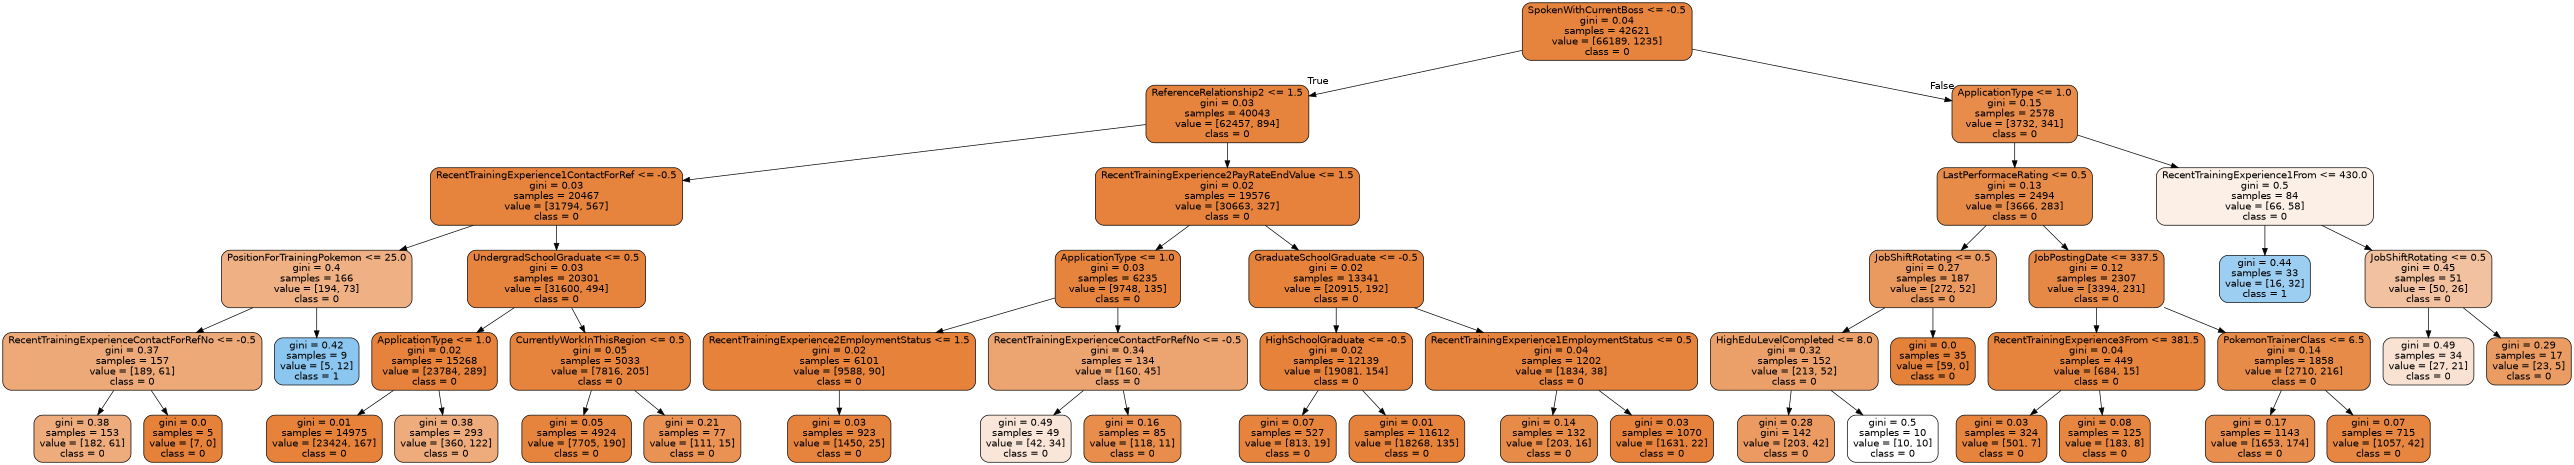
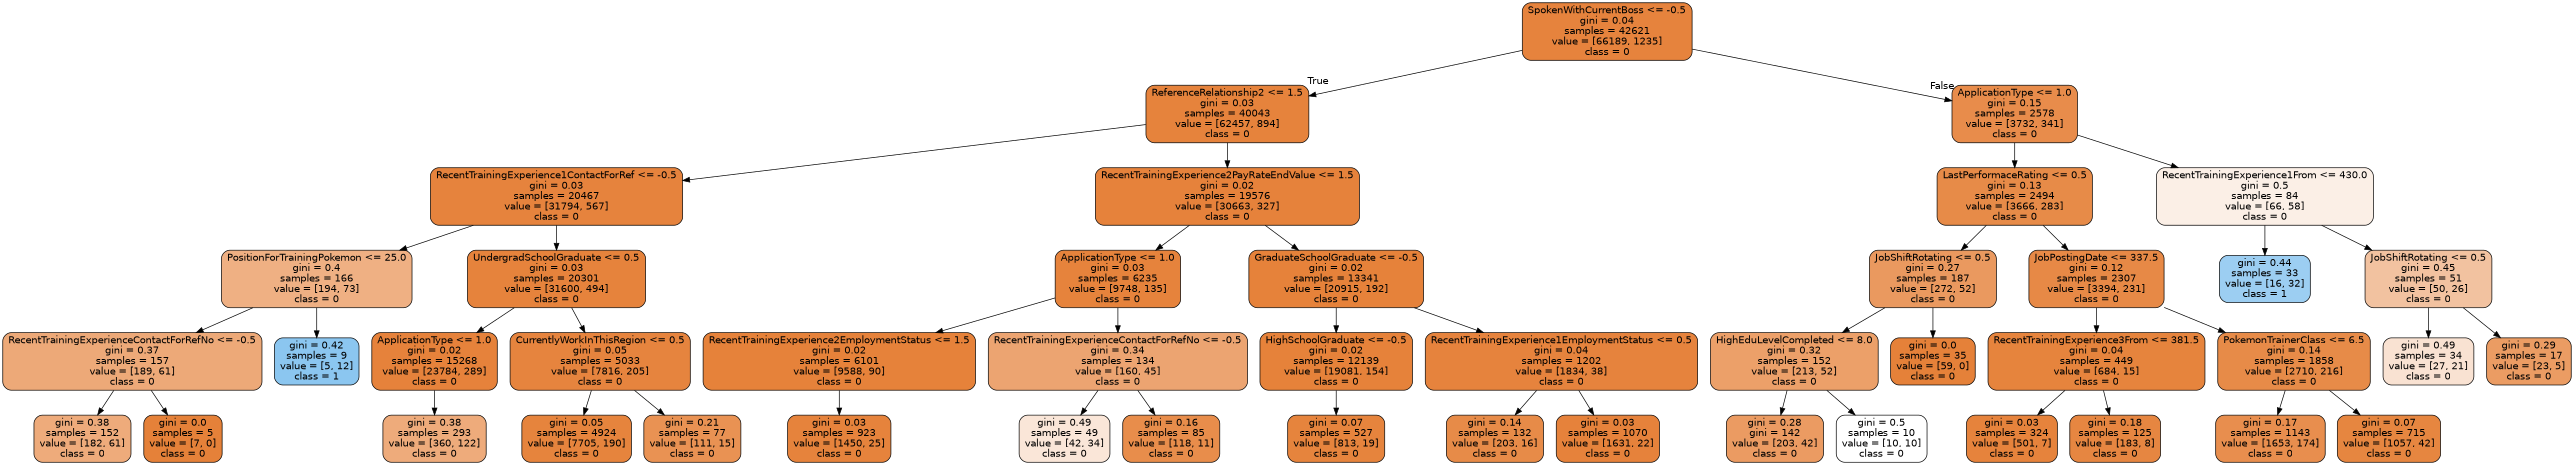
(82, 439) -> (82, 439)
(324, 439) -> none
(1407, 439) -> none
(2105, 439) -> (2115, 439)
